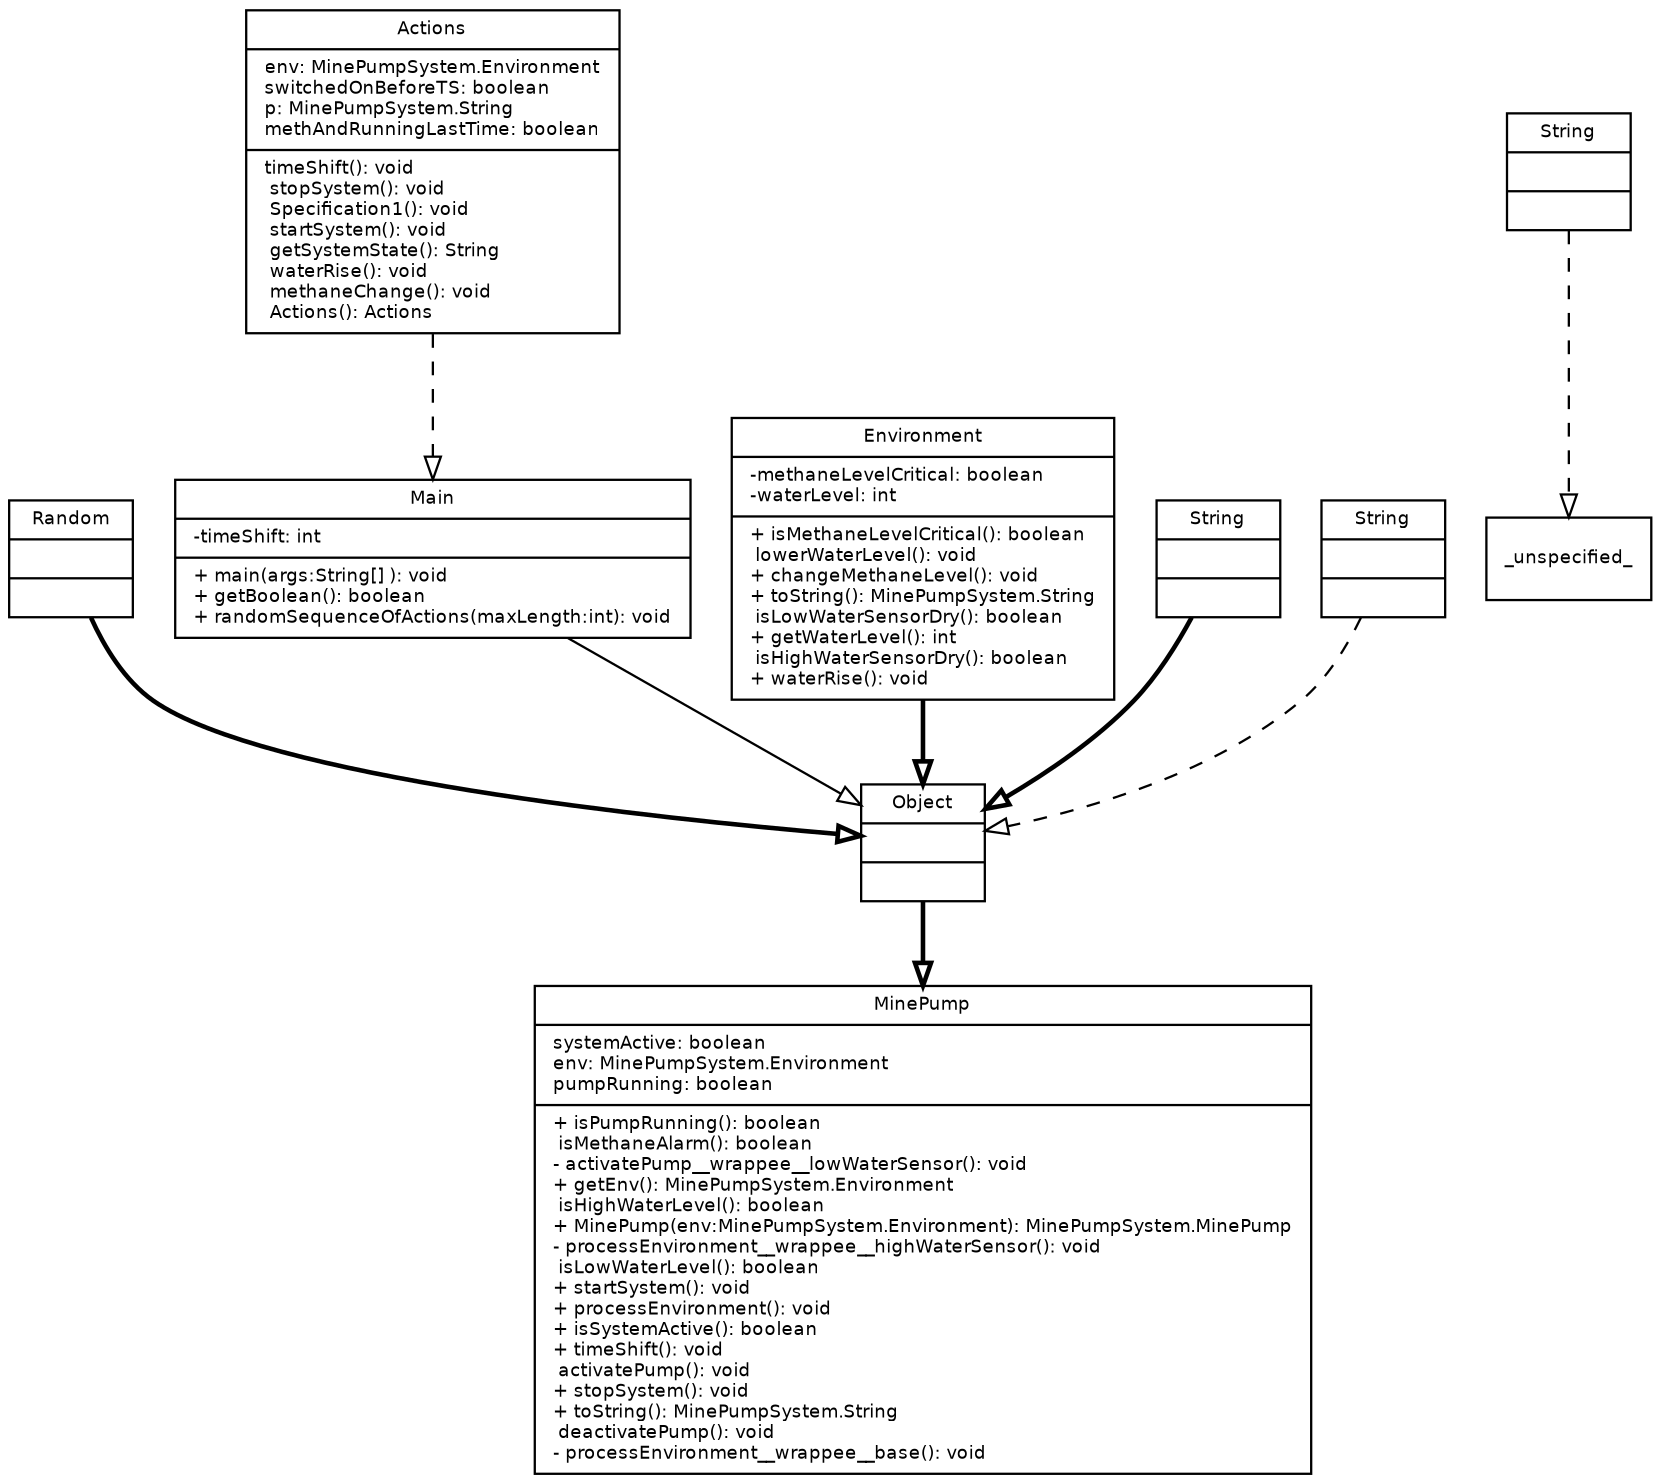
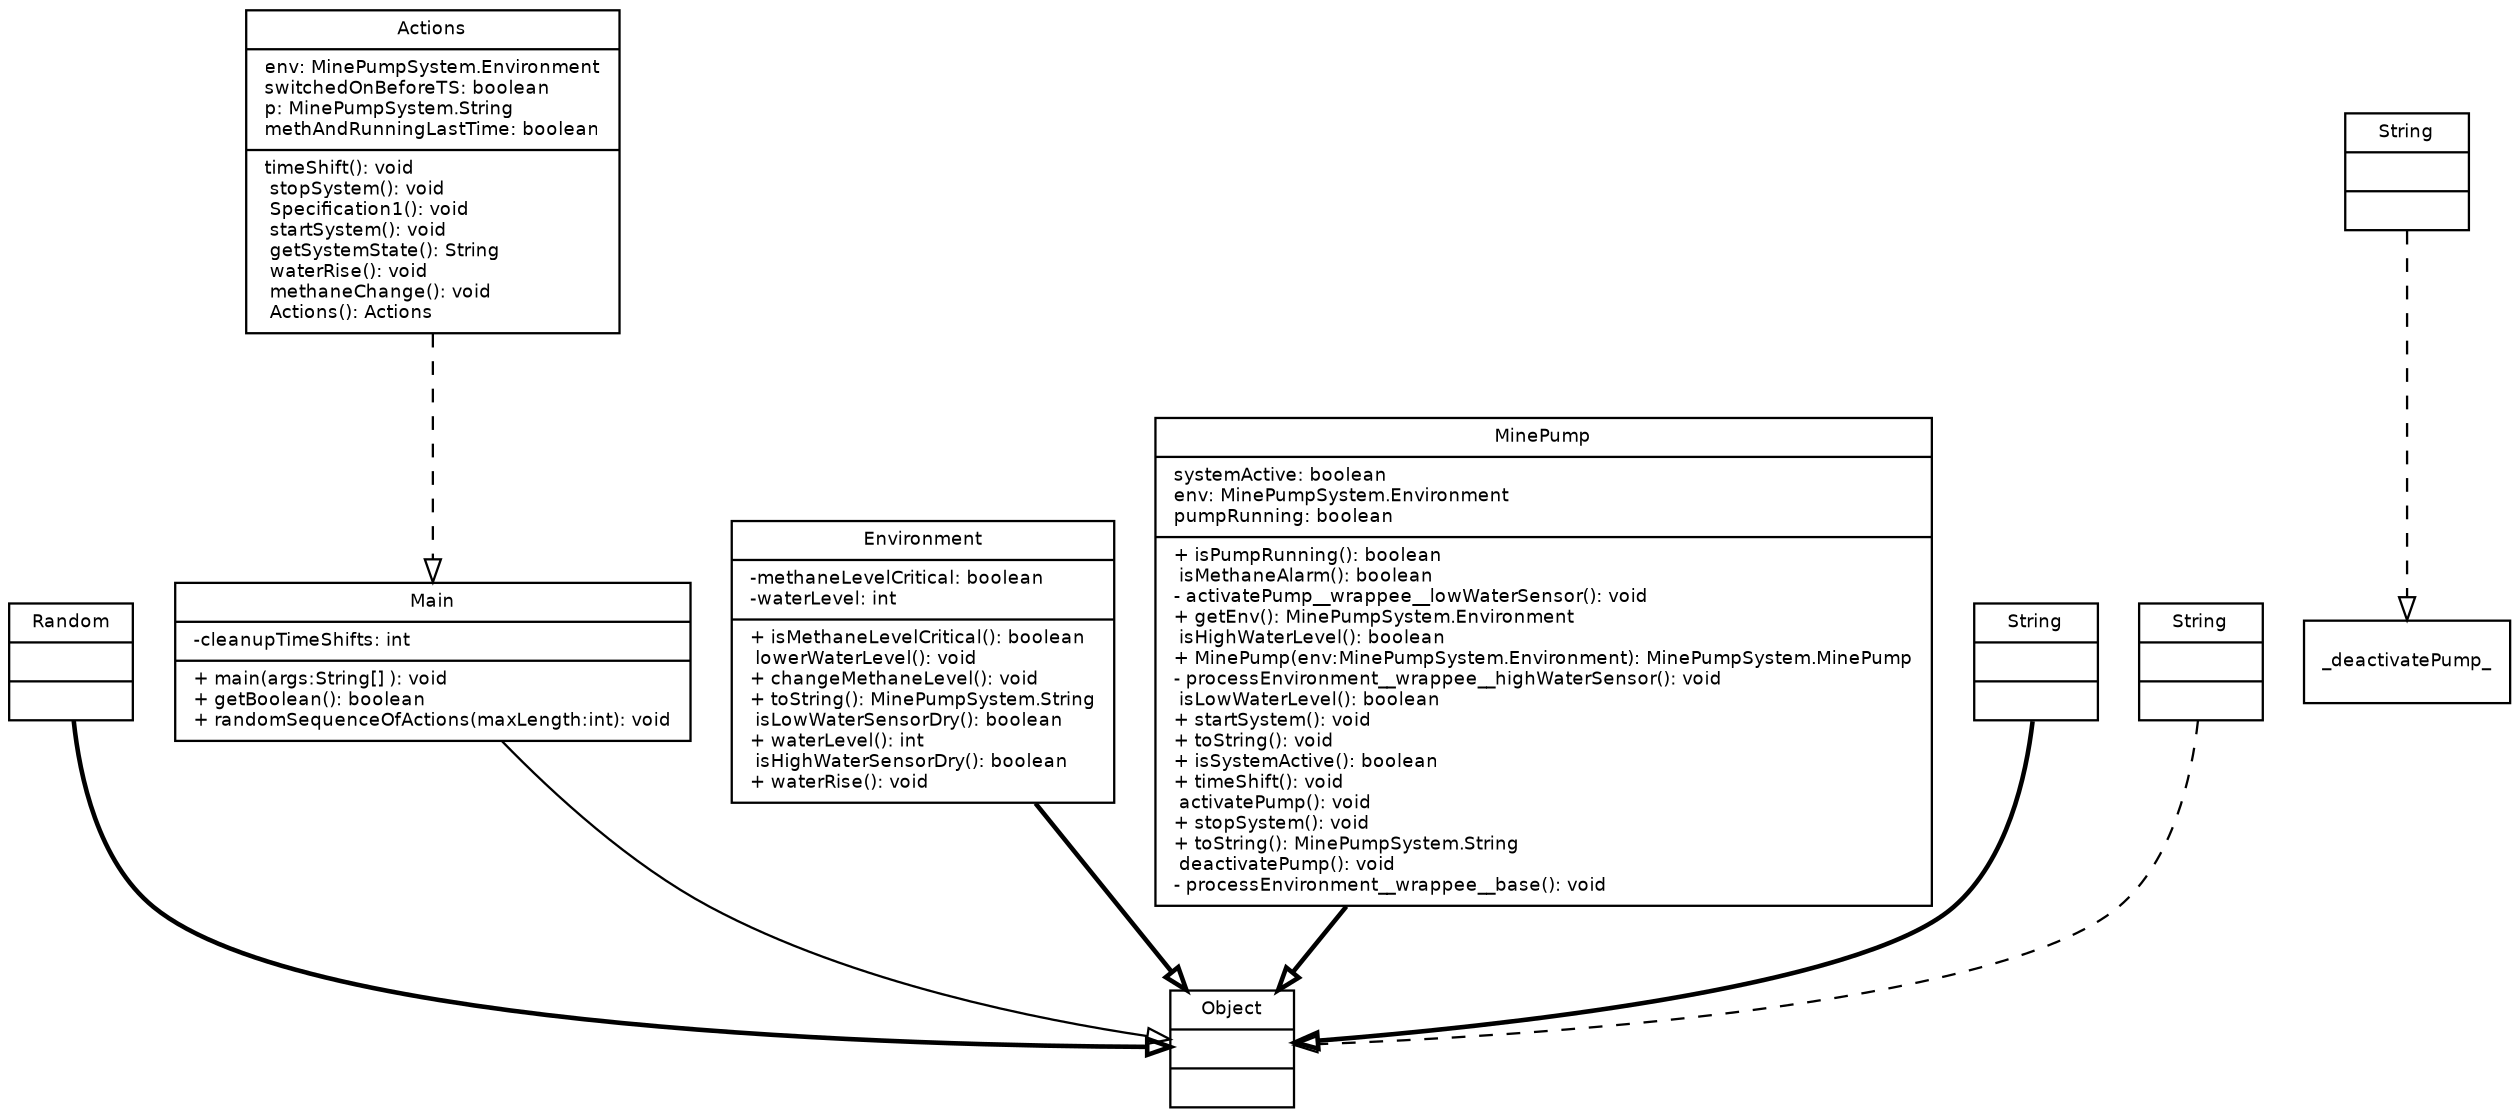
(258, 537) -> (302, 640)
(1569, 559) -> (2407, 662)
(854, 638) -> (837, 741)
(923, 932) -> (1320, 939)
(693, 1309) -> (1254, 741)
